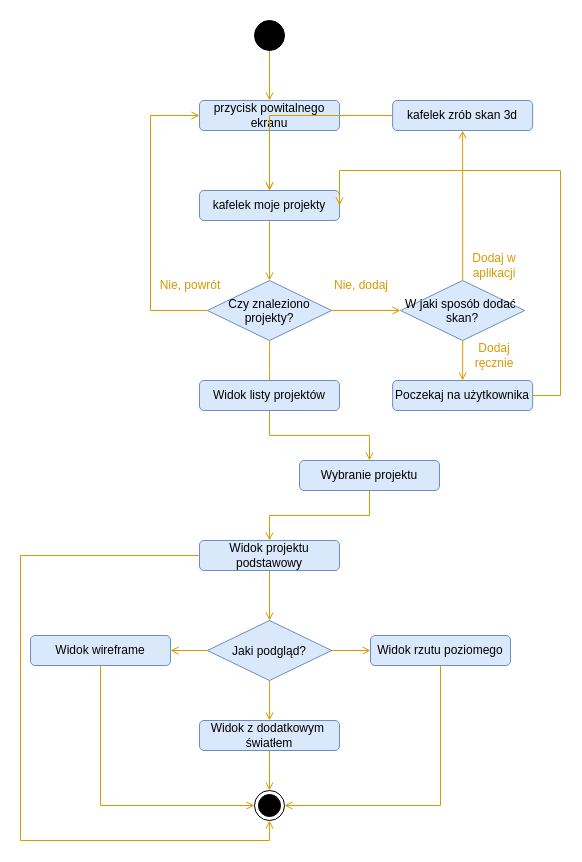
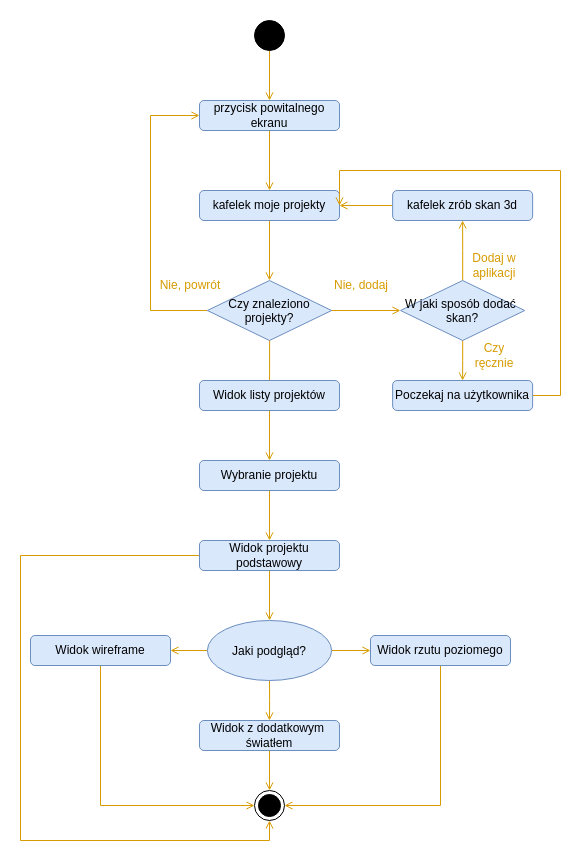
(463, 116) -> (463, 206)
(495, 356) -> (495, 356)
(369, 476) -> (269, 476)
(269, 651) -> (269, 651)
